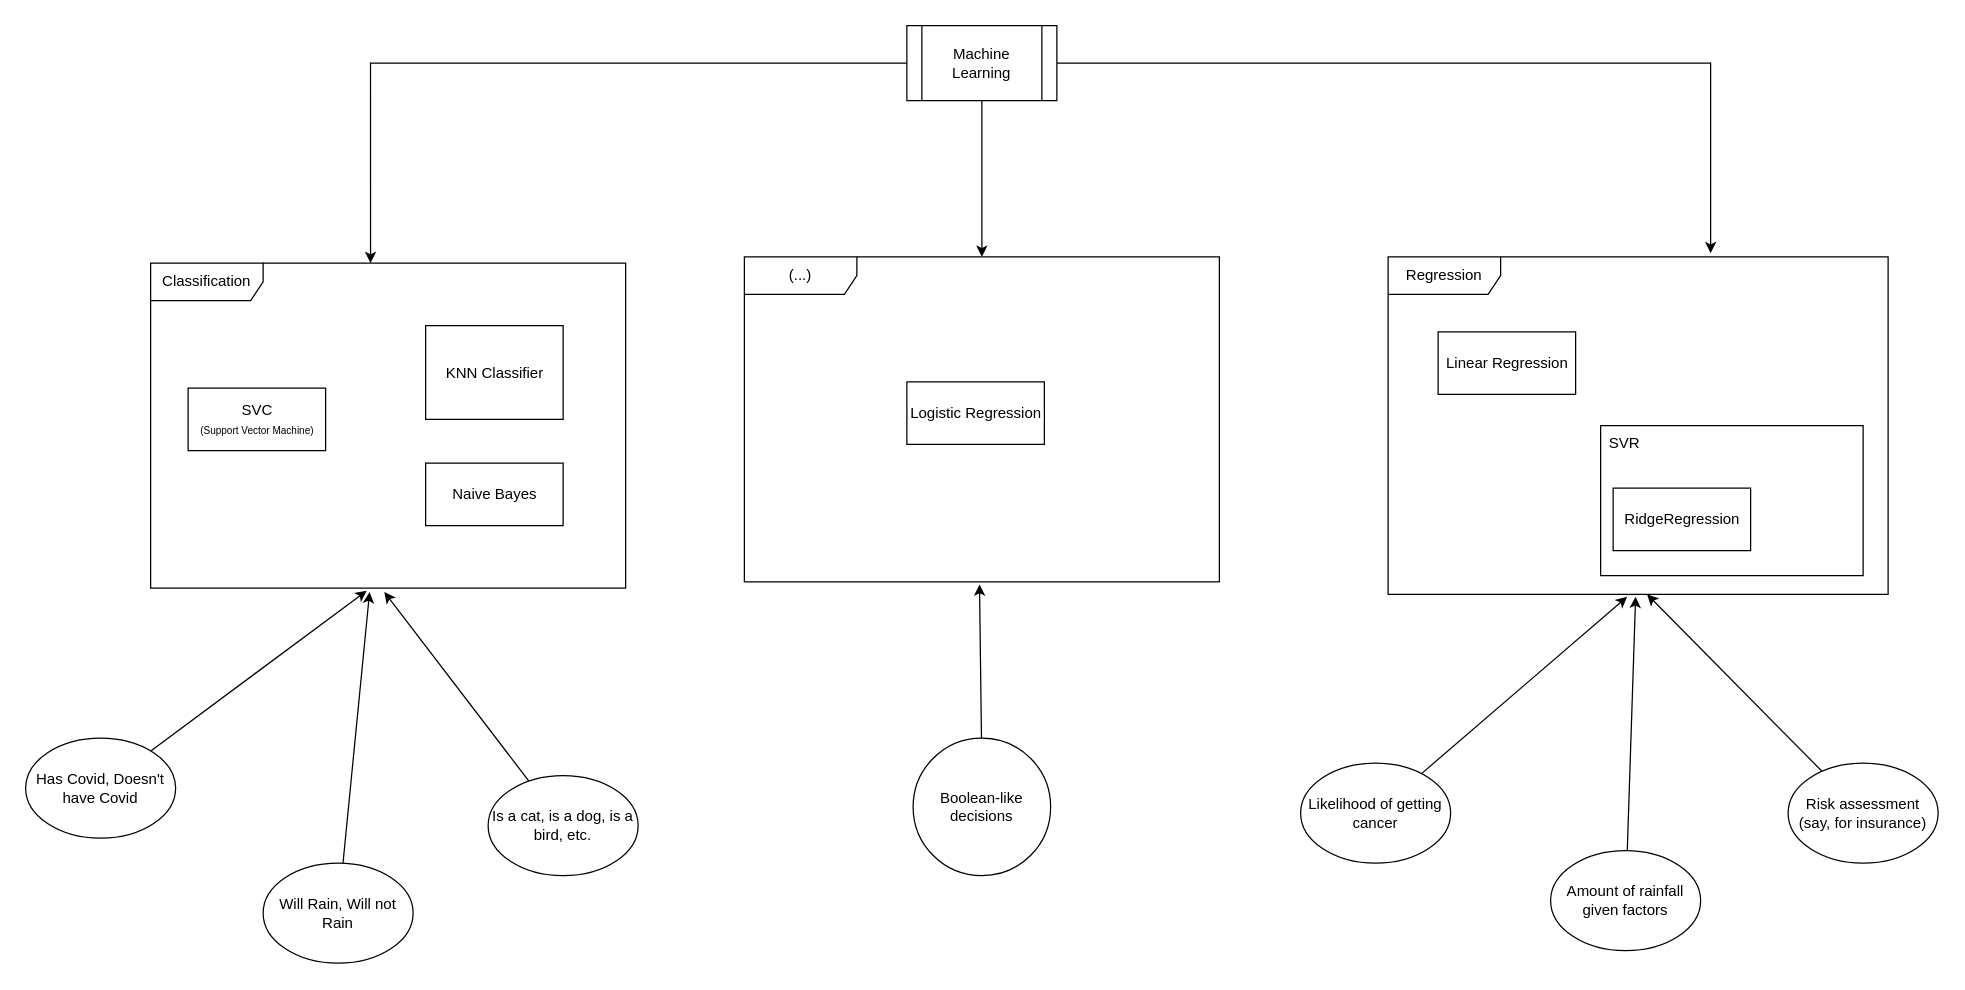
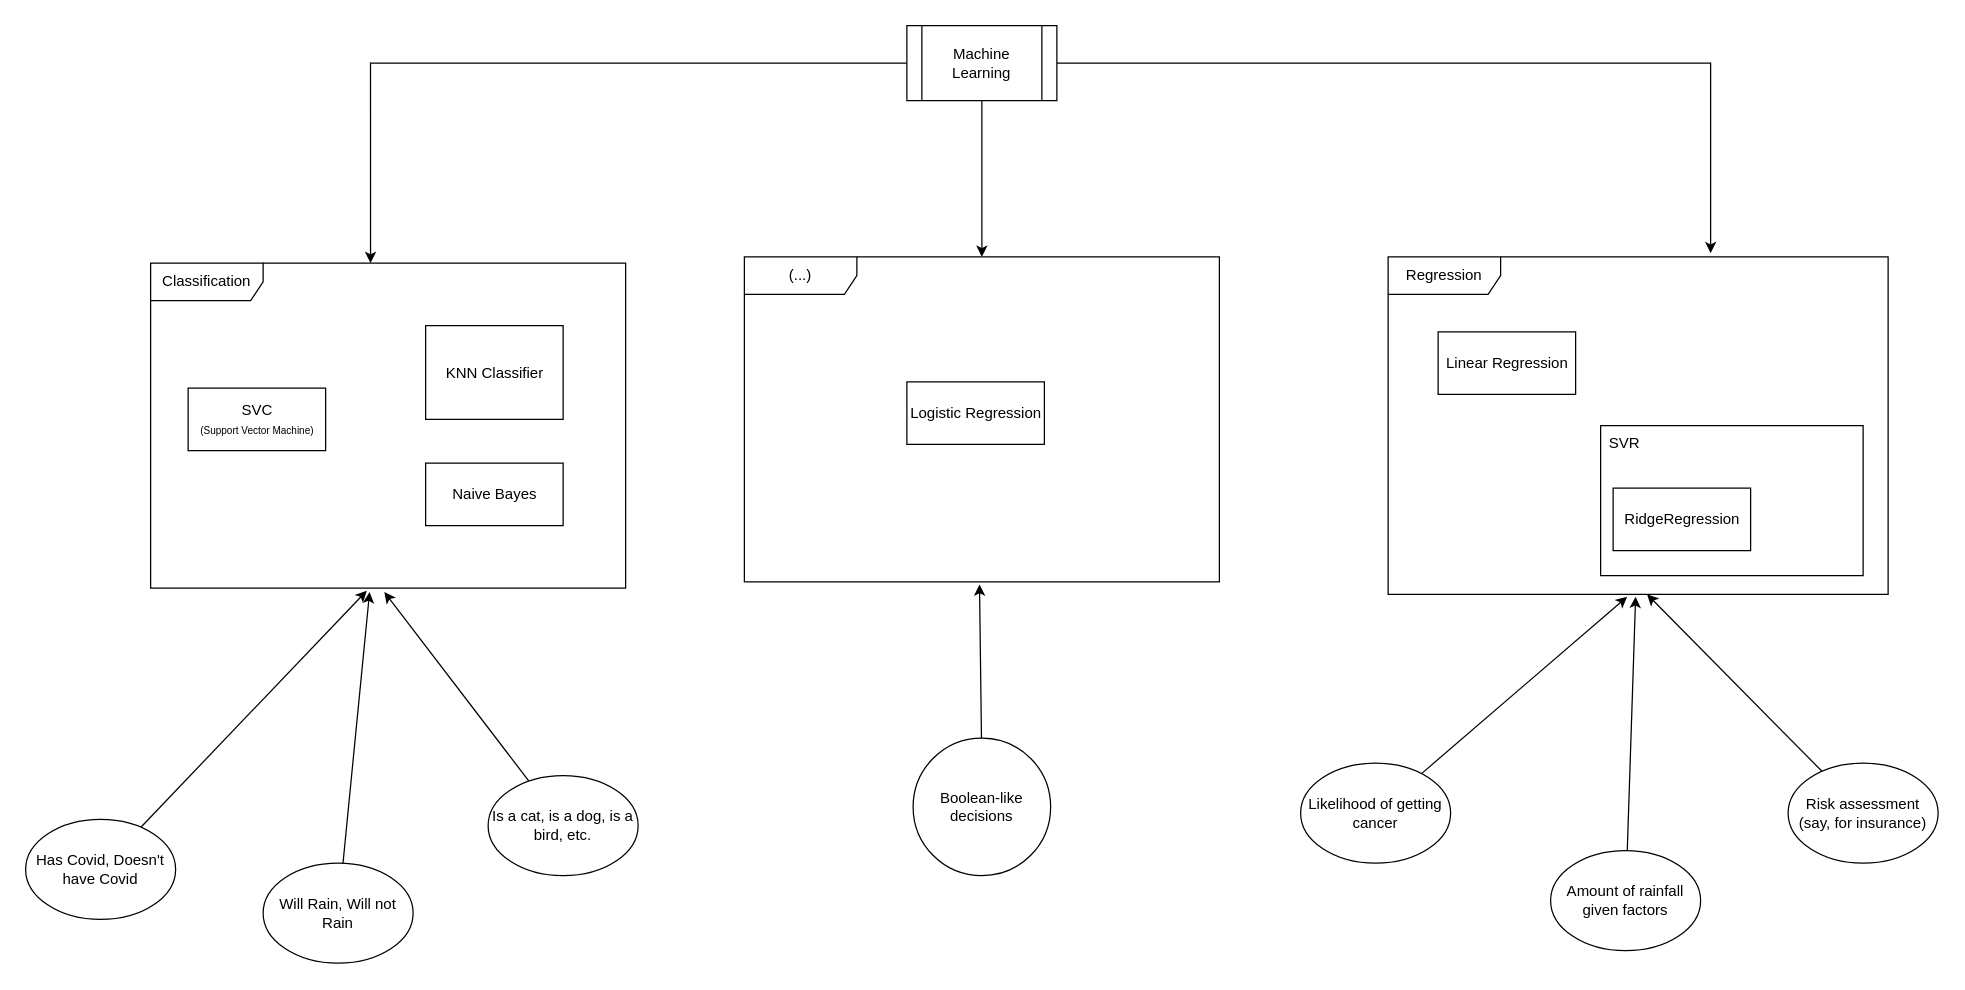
(101, 788) -> (101, 869)
